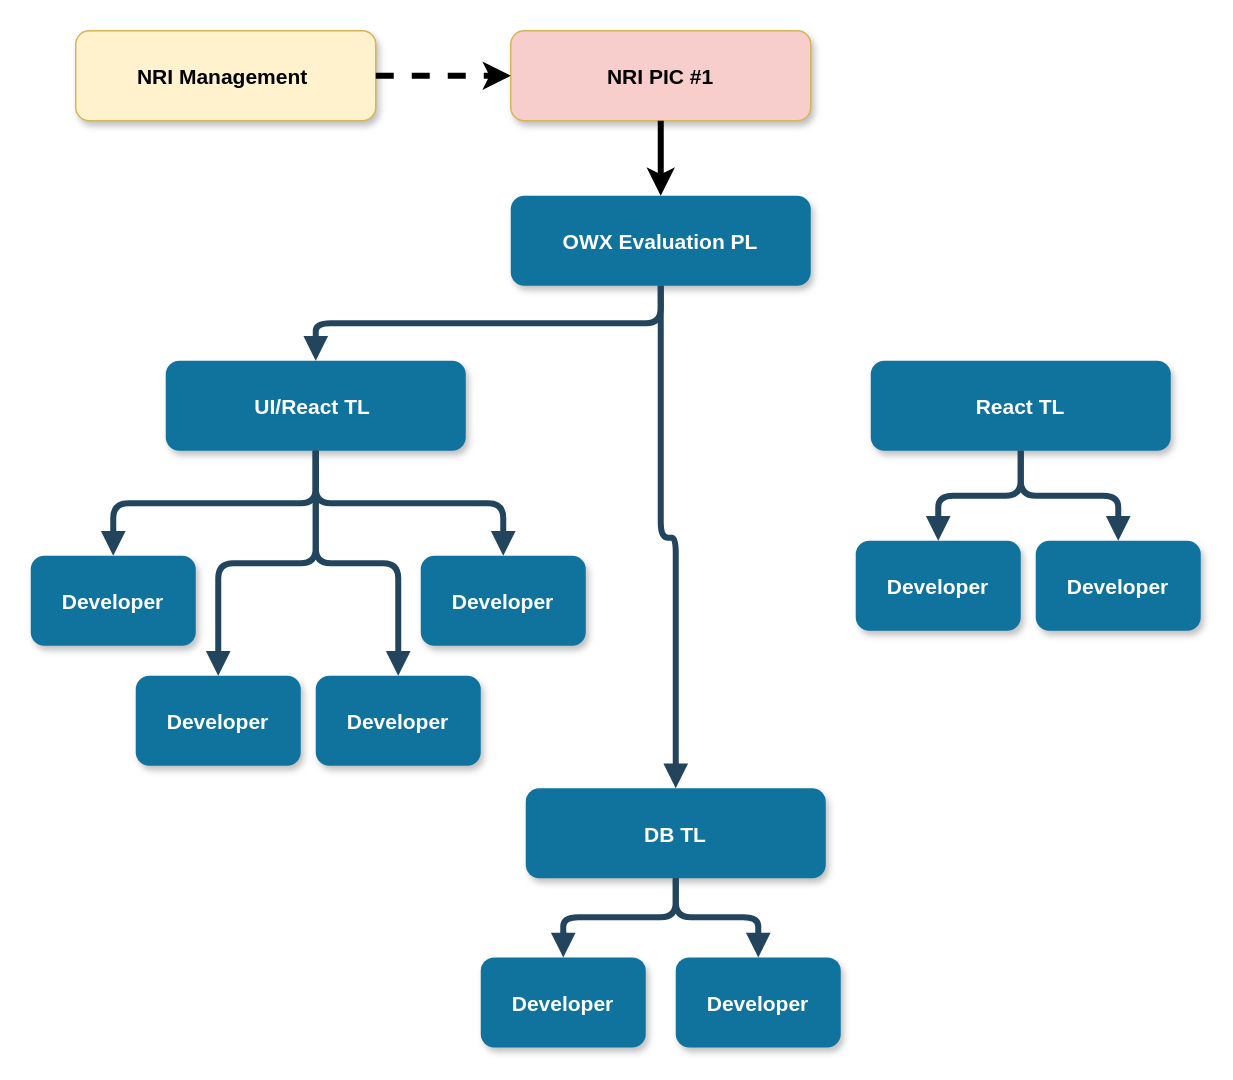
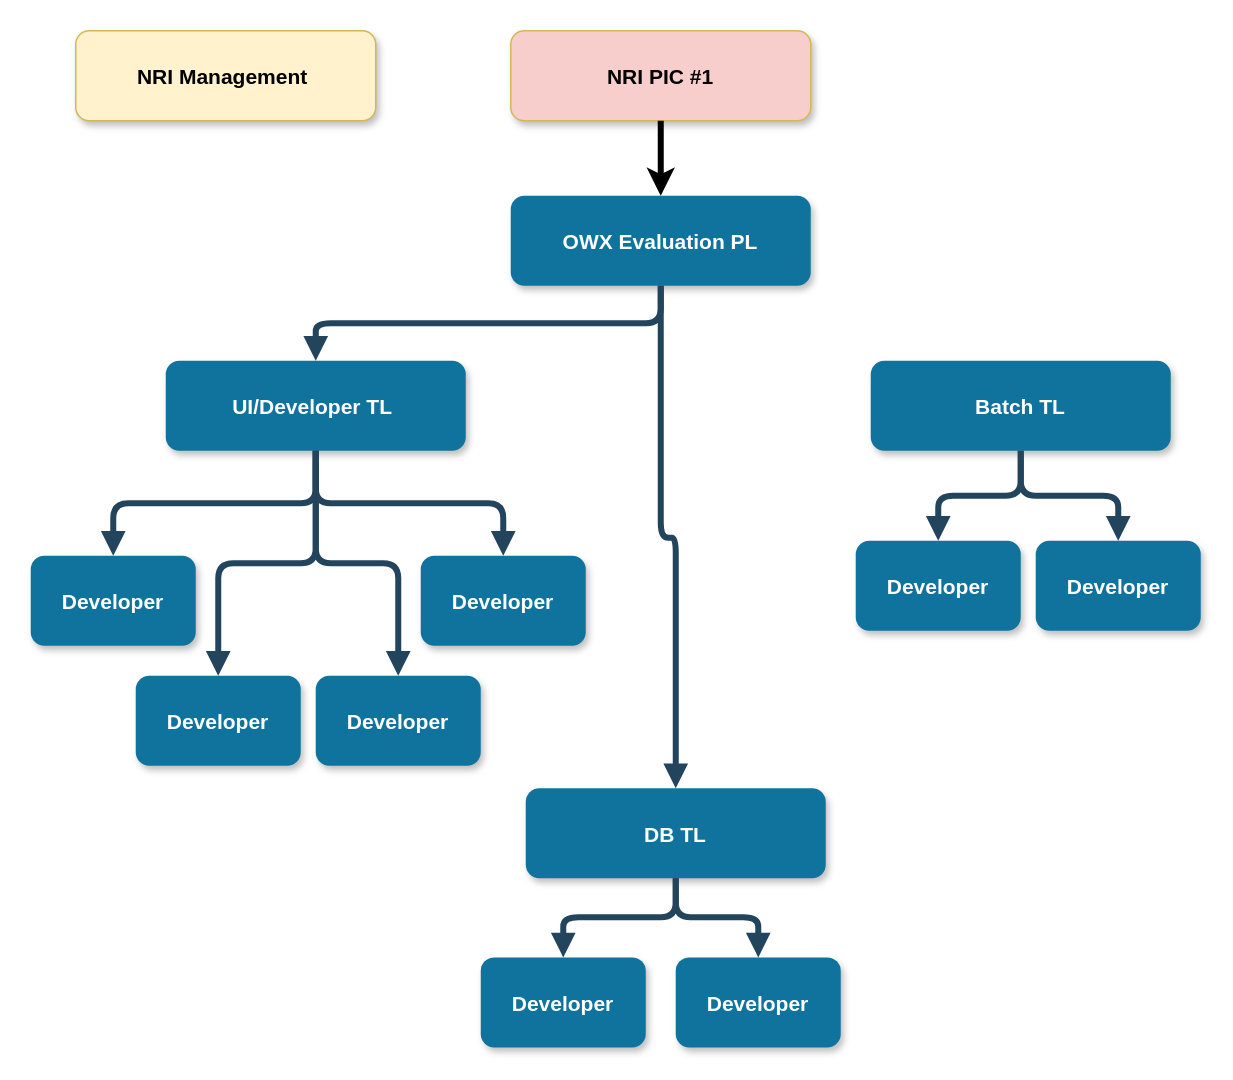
(420, 76) -> none
(315, 407) -> (315, 407)
(1020, 407) -> (1020, 407)
